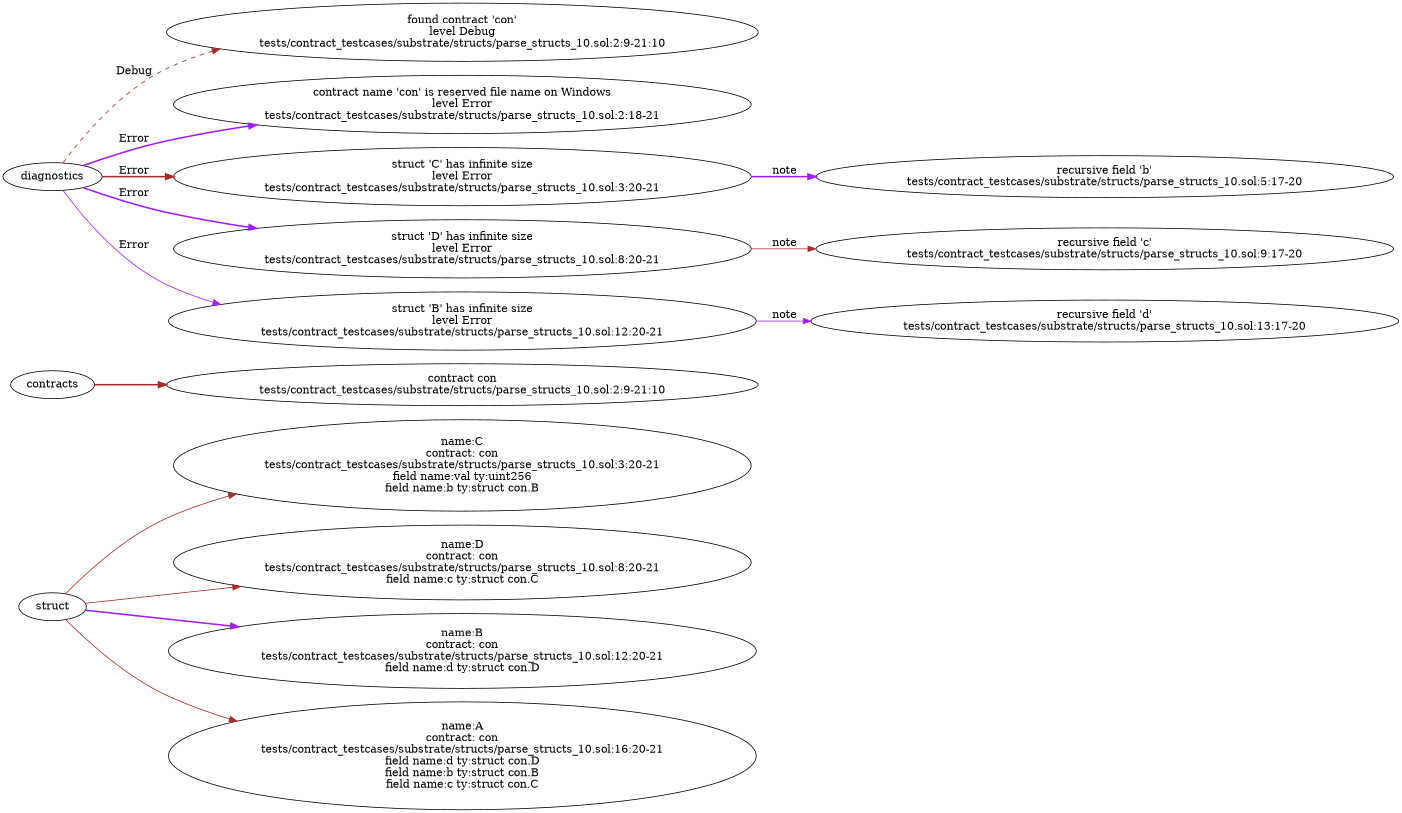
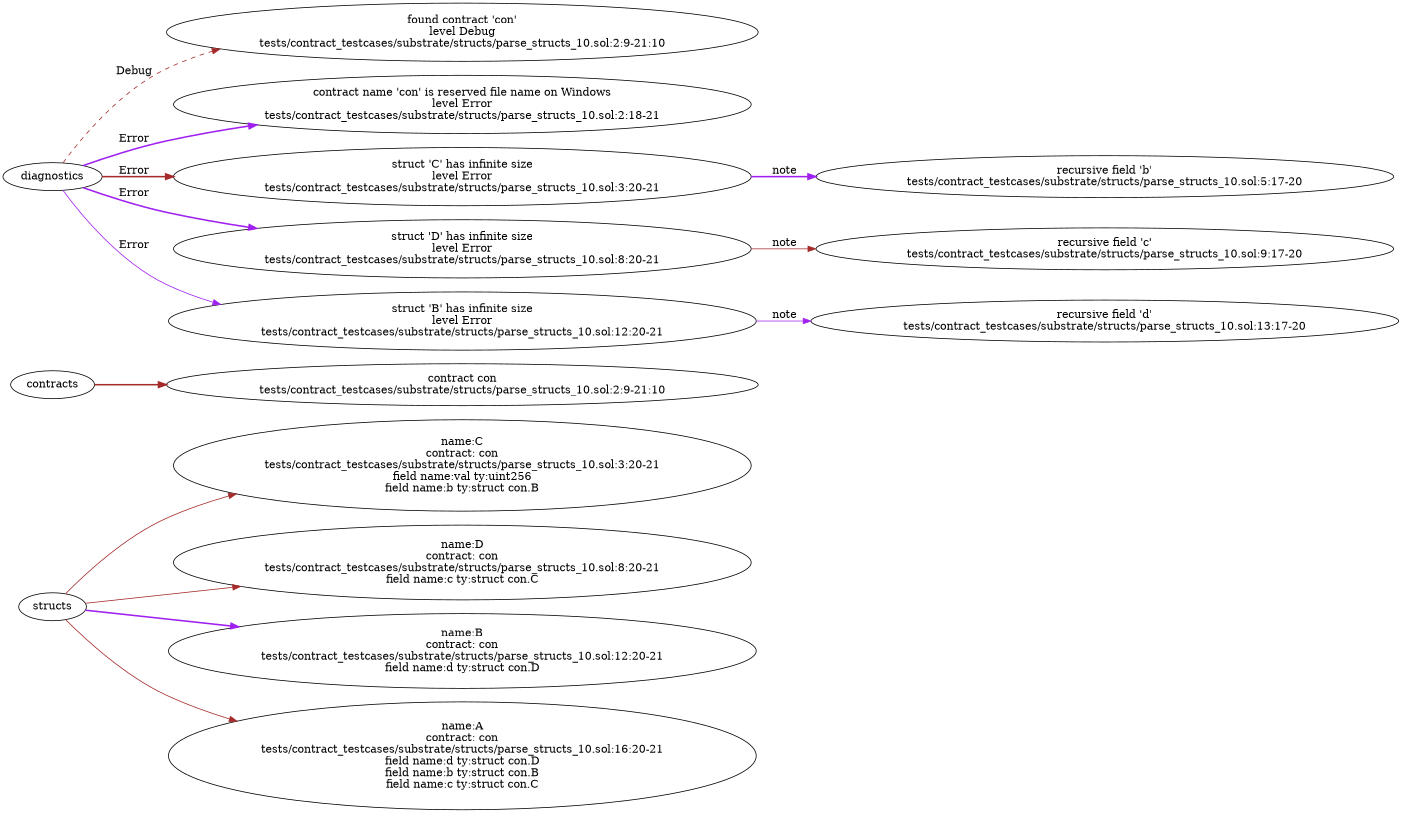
(53, 607) -> (53, 607)
